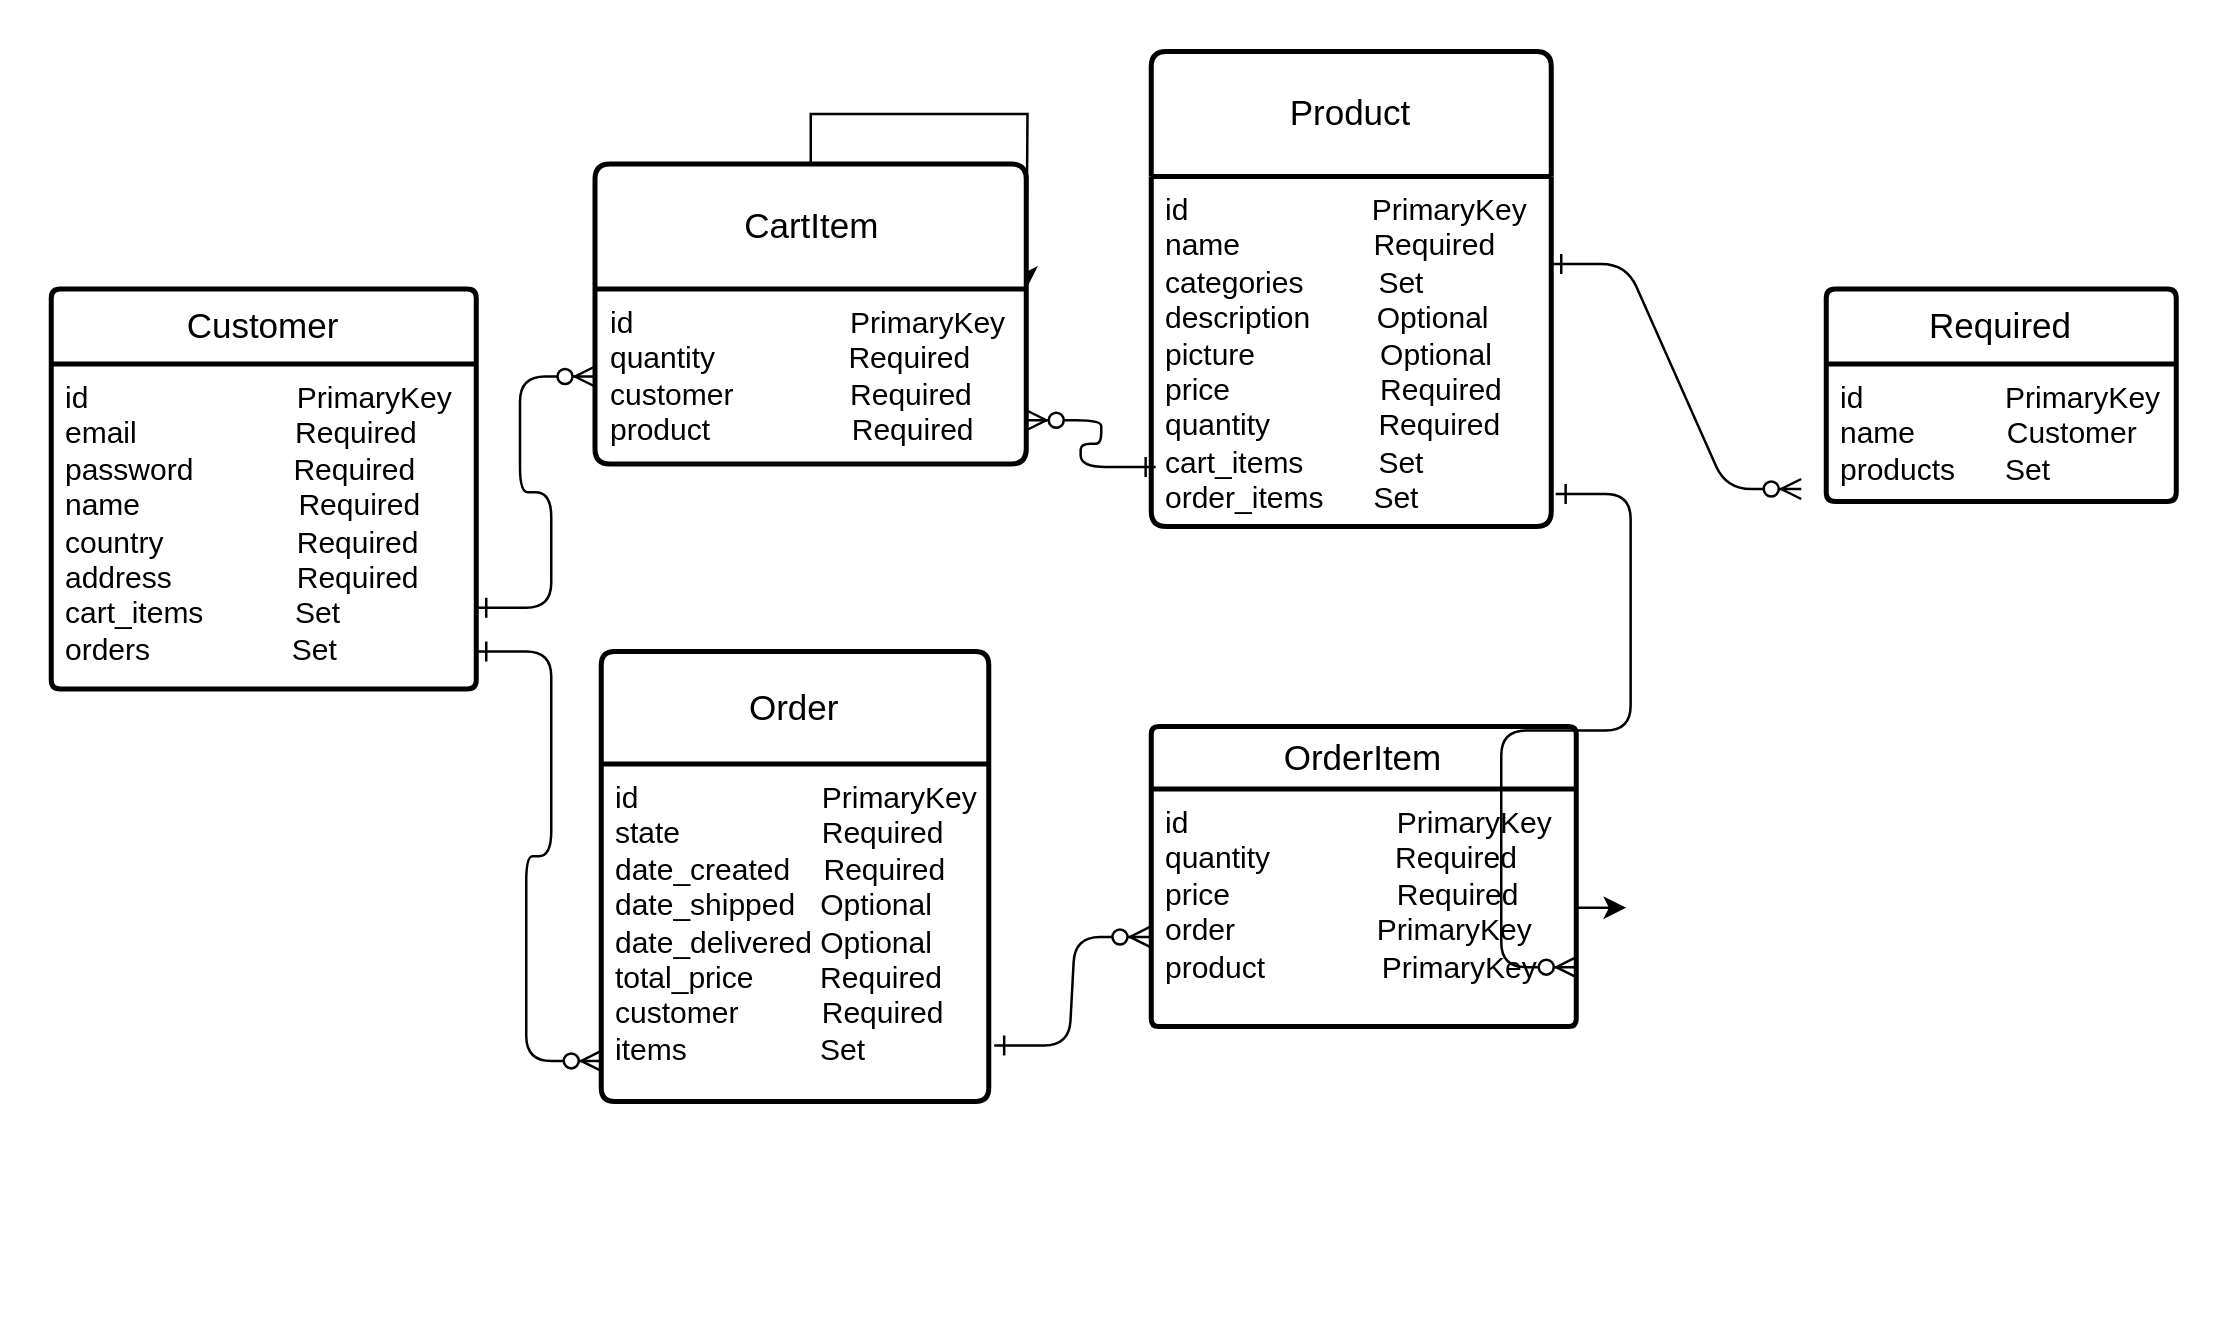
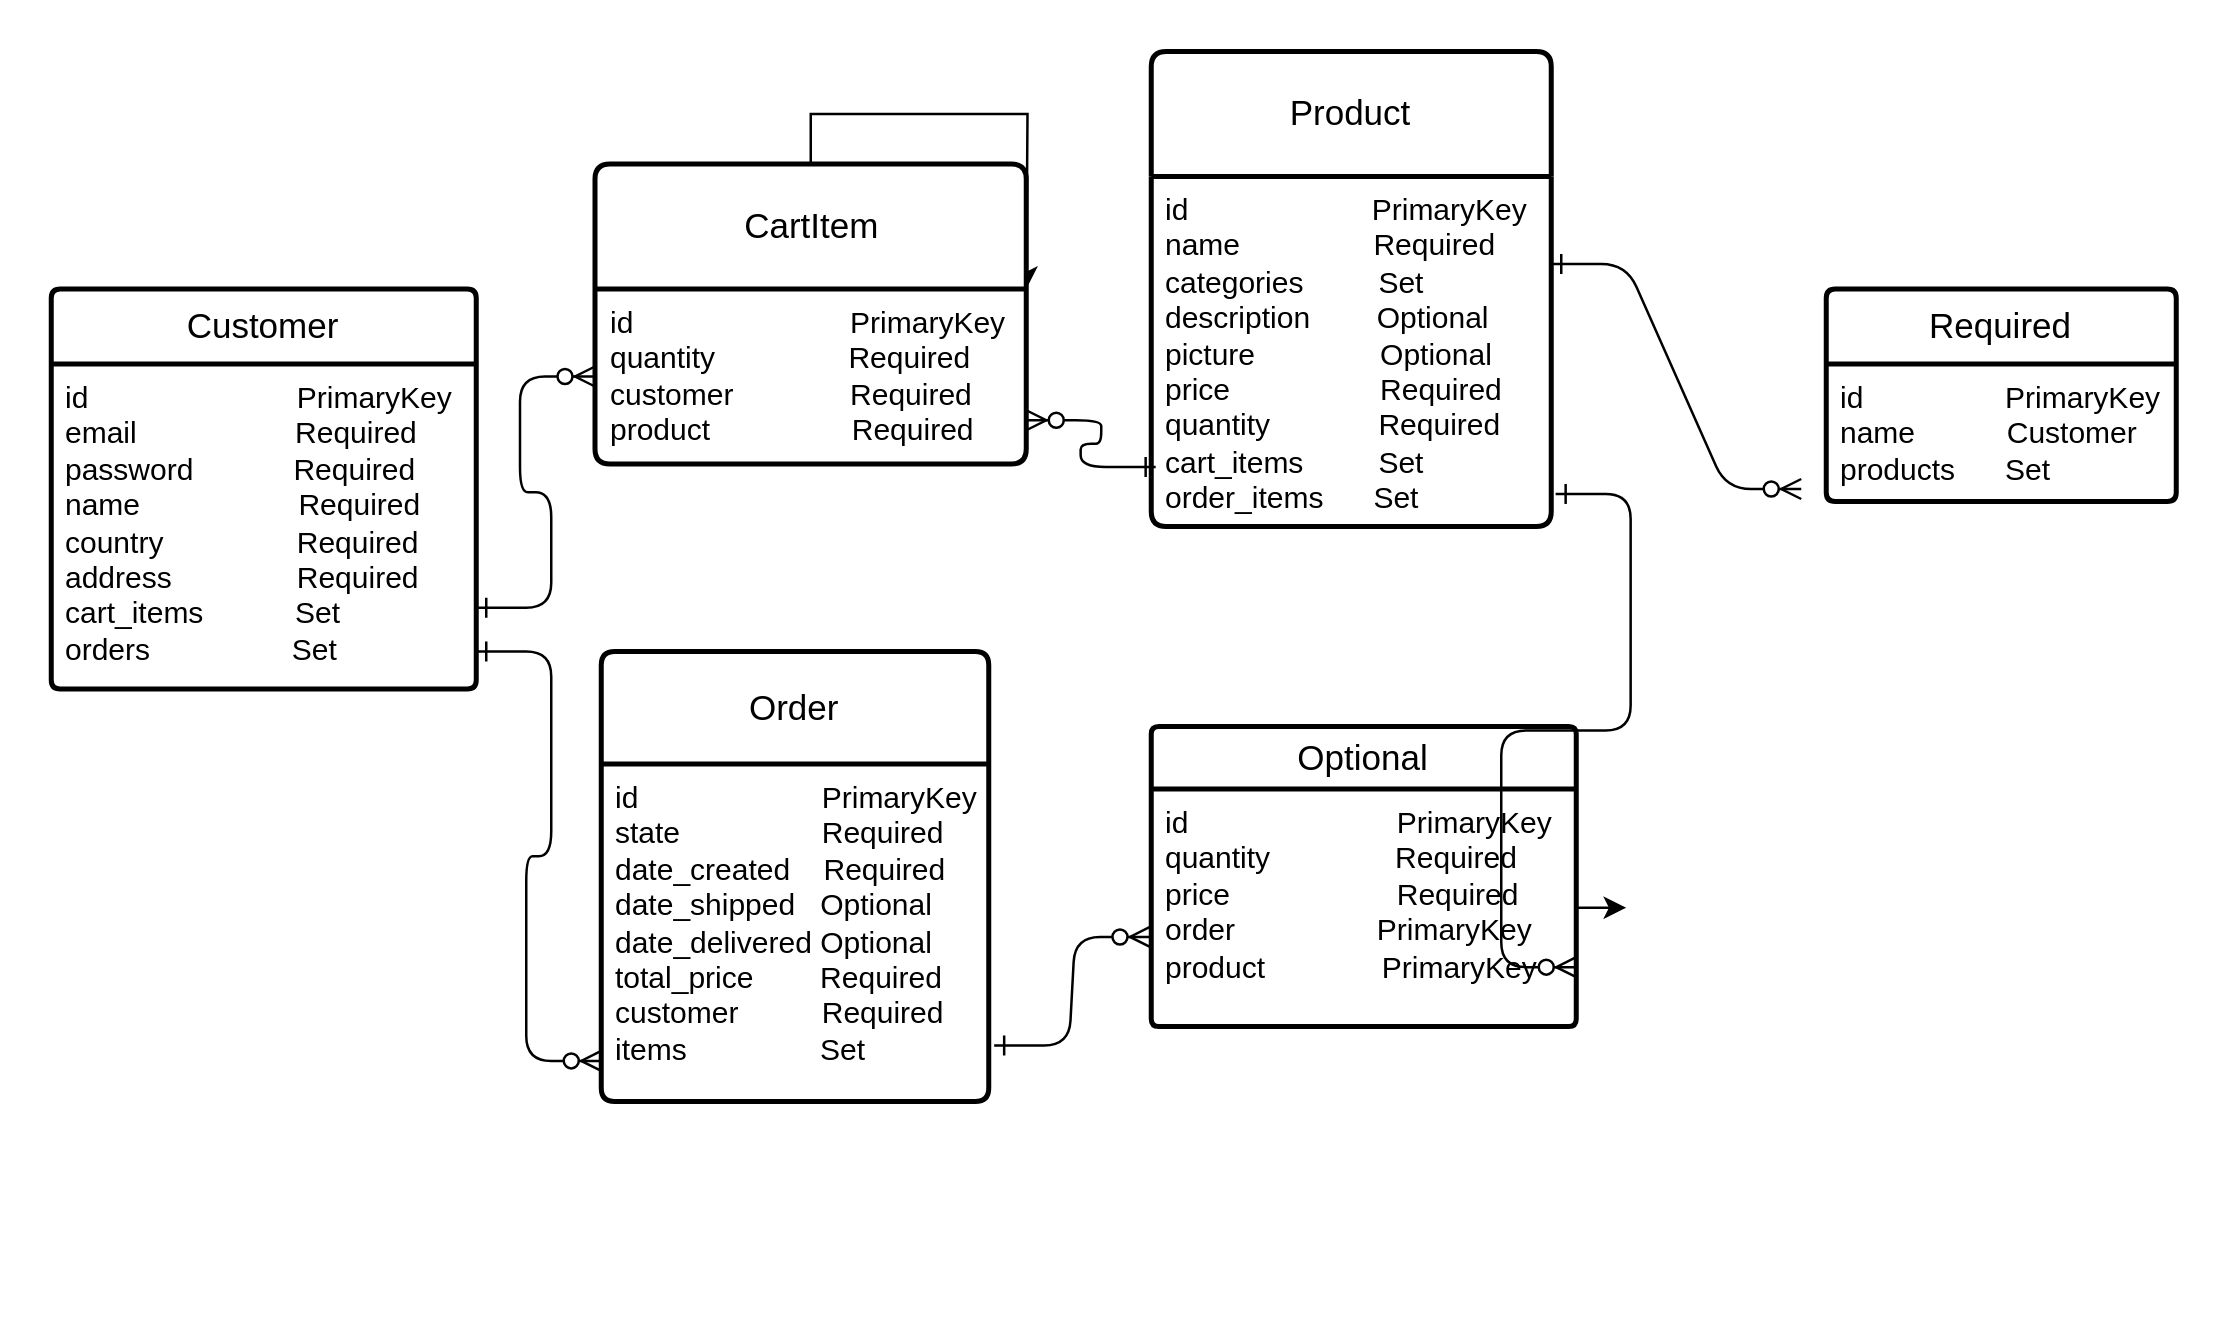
(1364, 759) -> (1364, 759)
